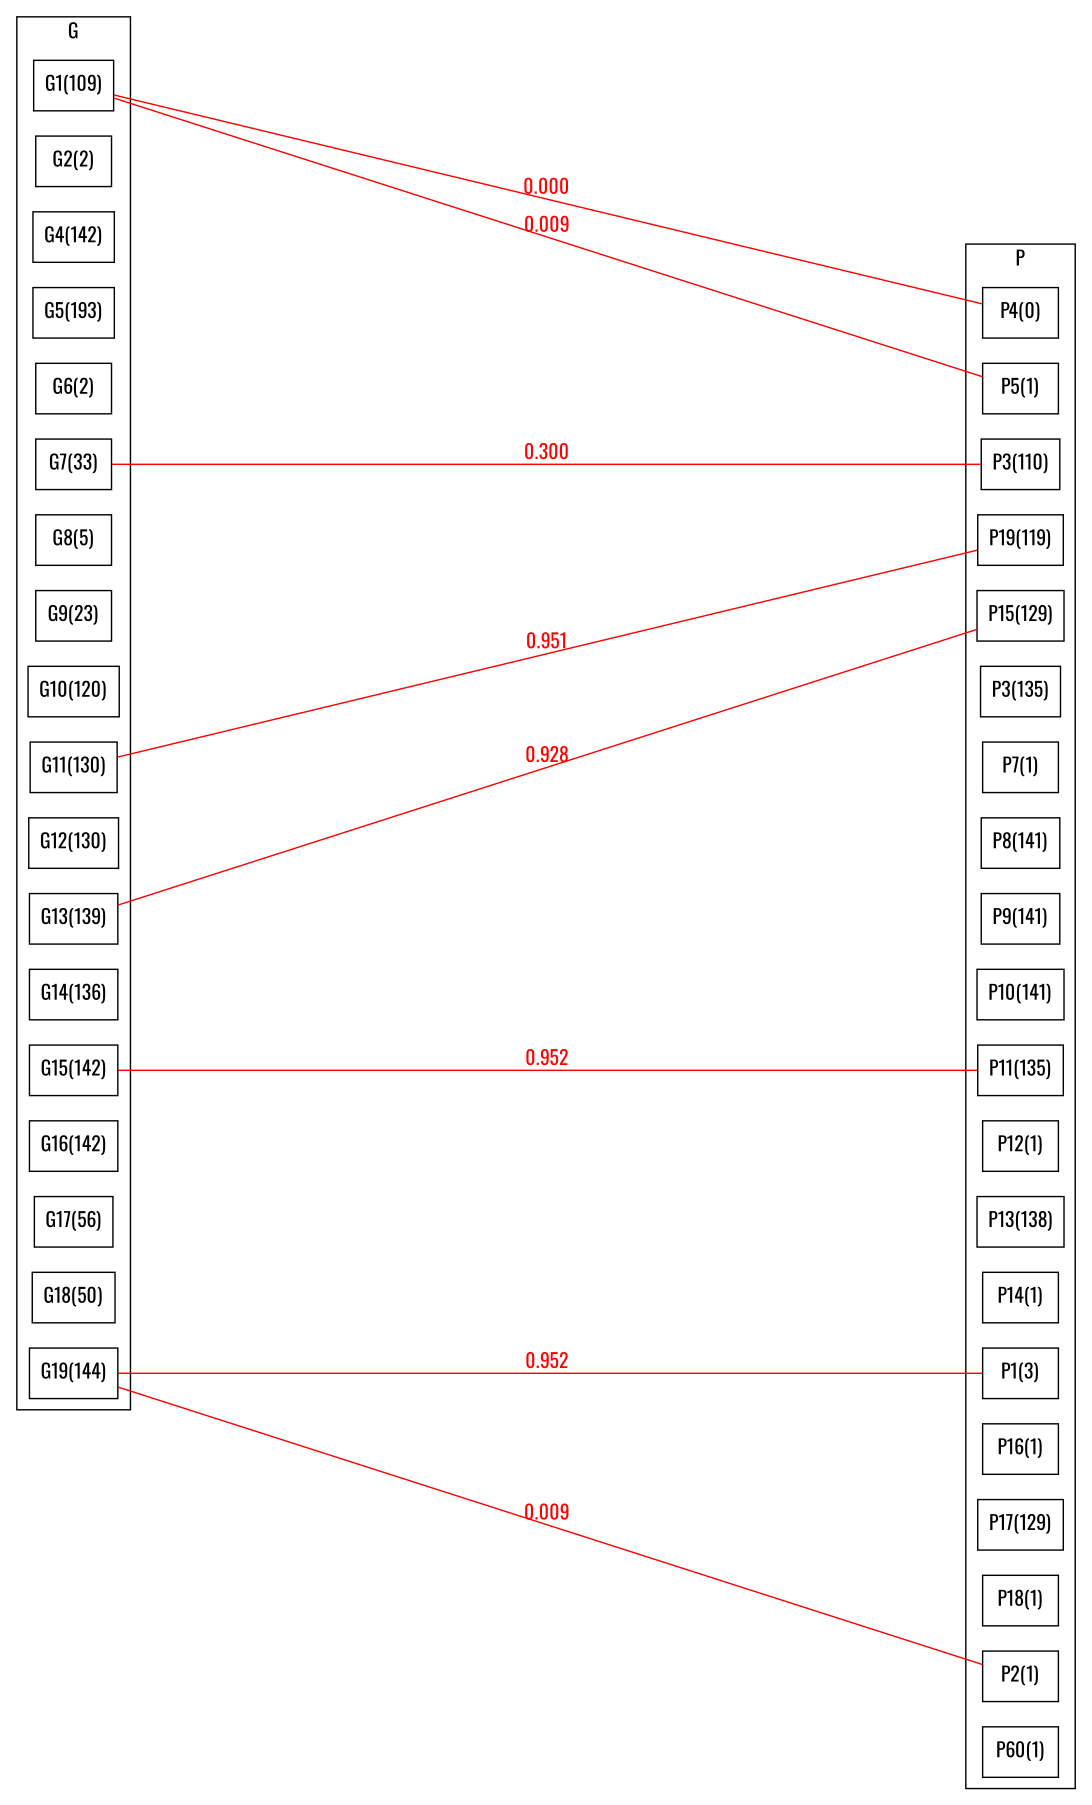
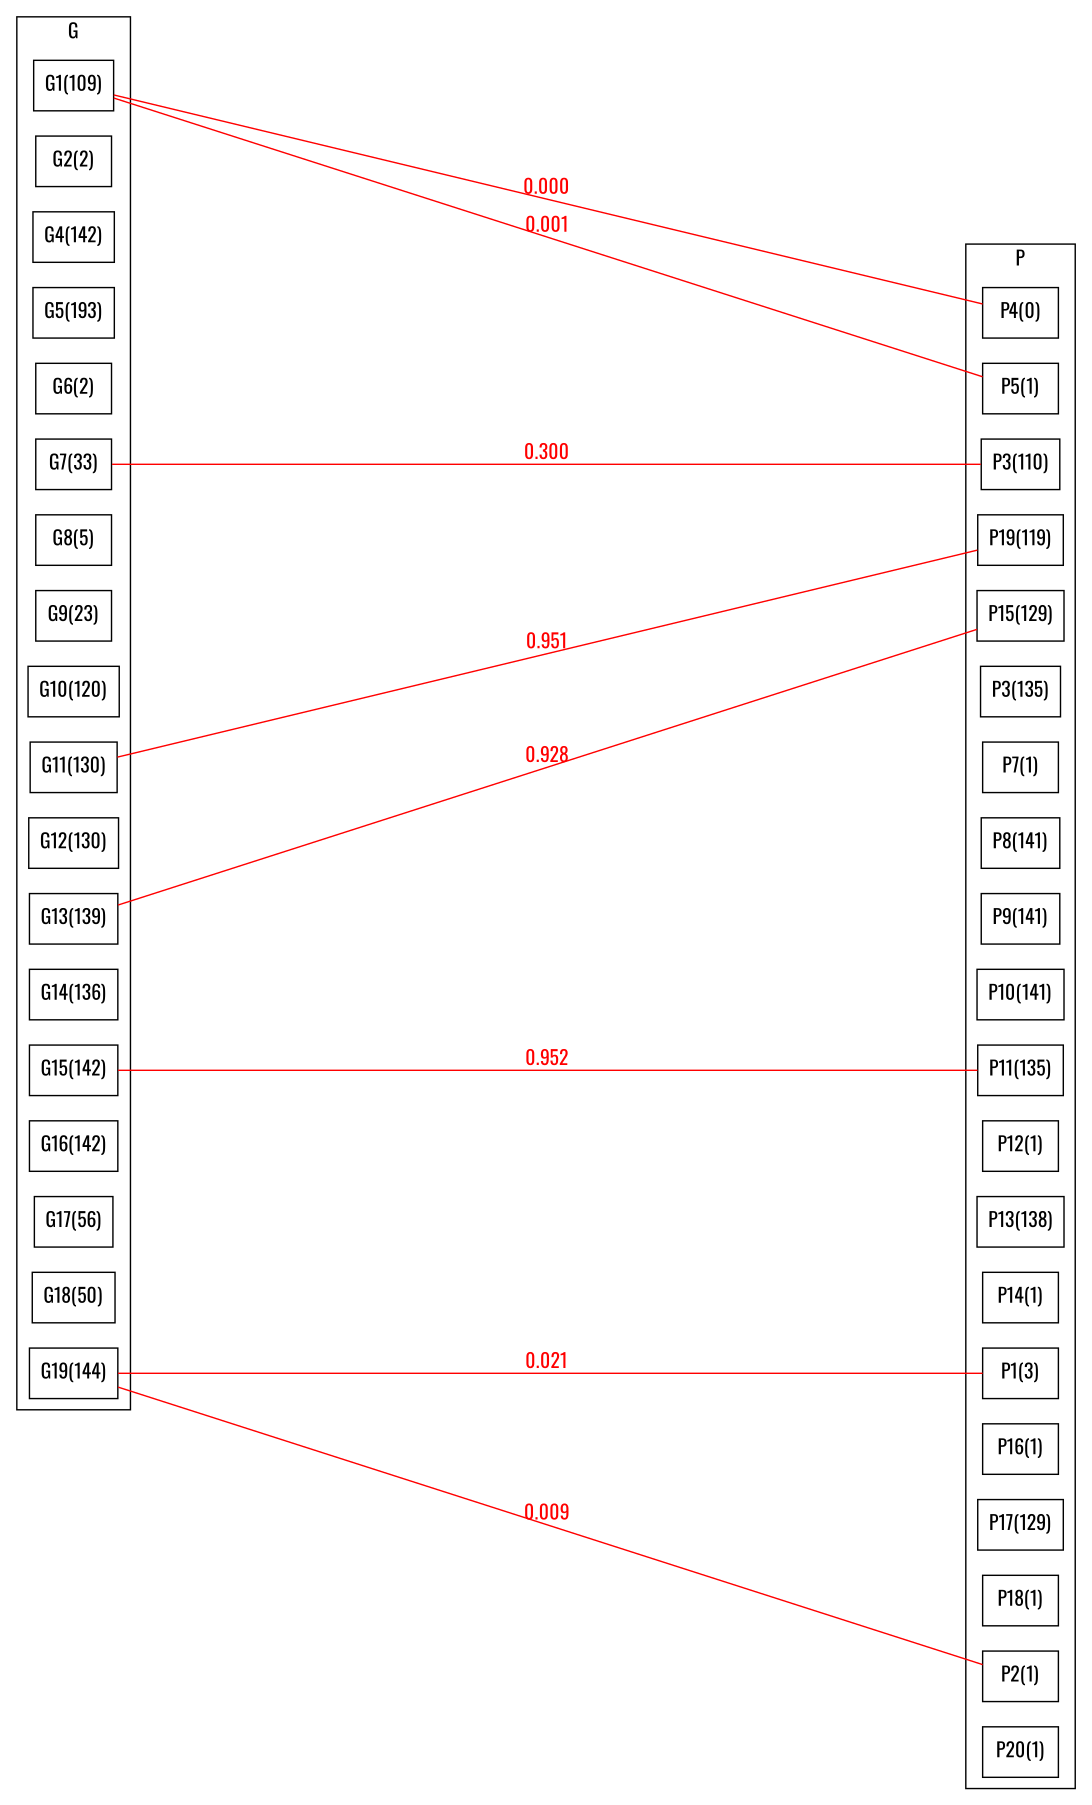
(547, 227) -> (547, 227)
(547, 1363) -> (547, 1363)
(1021, 1752) -> (1021, 1752)
